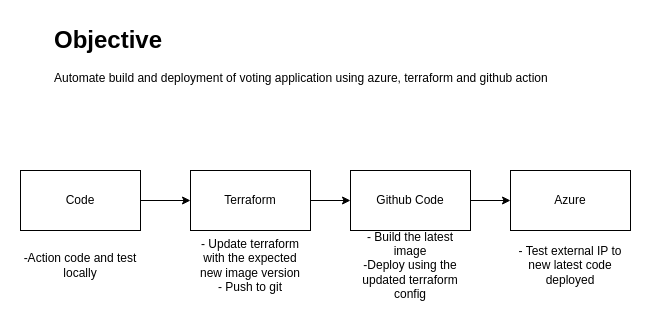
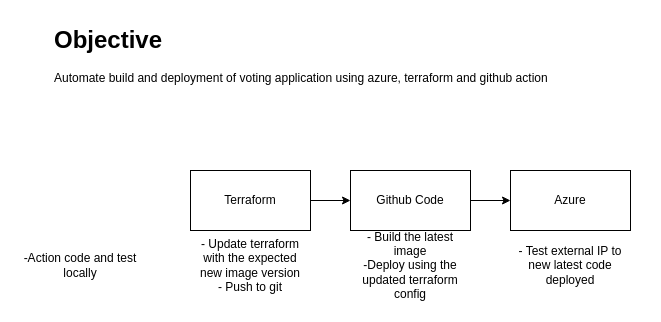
(81, 201) -> none
(162, 201) -> none
